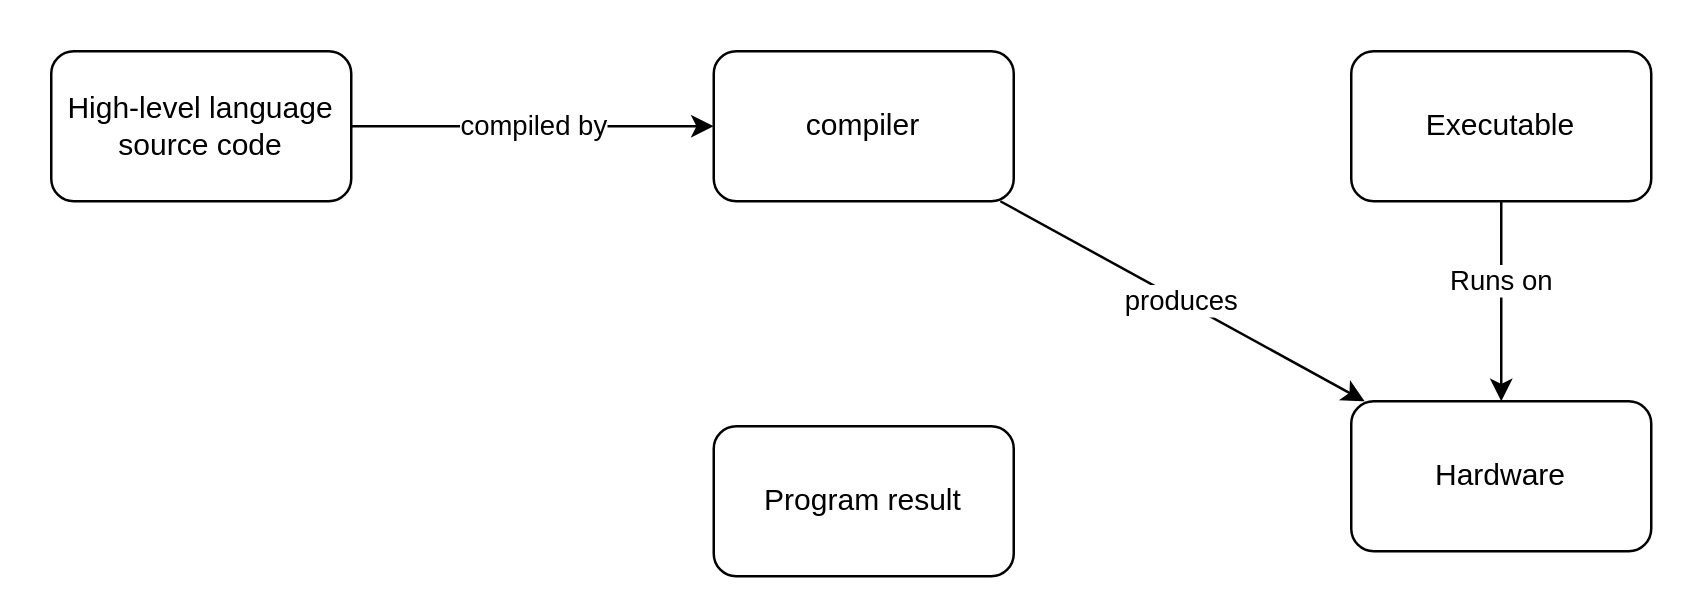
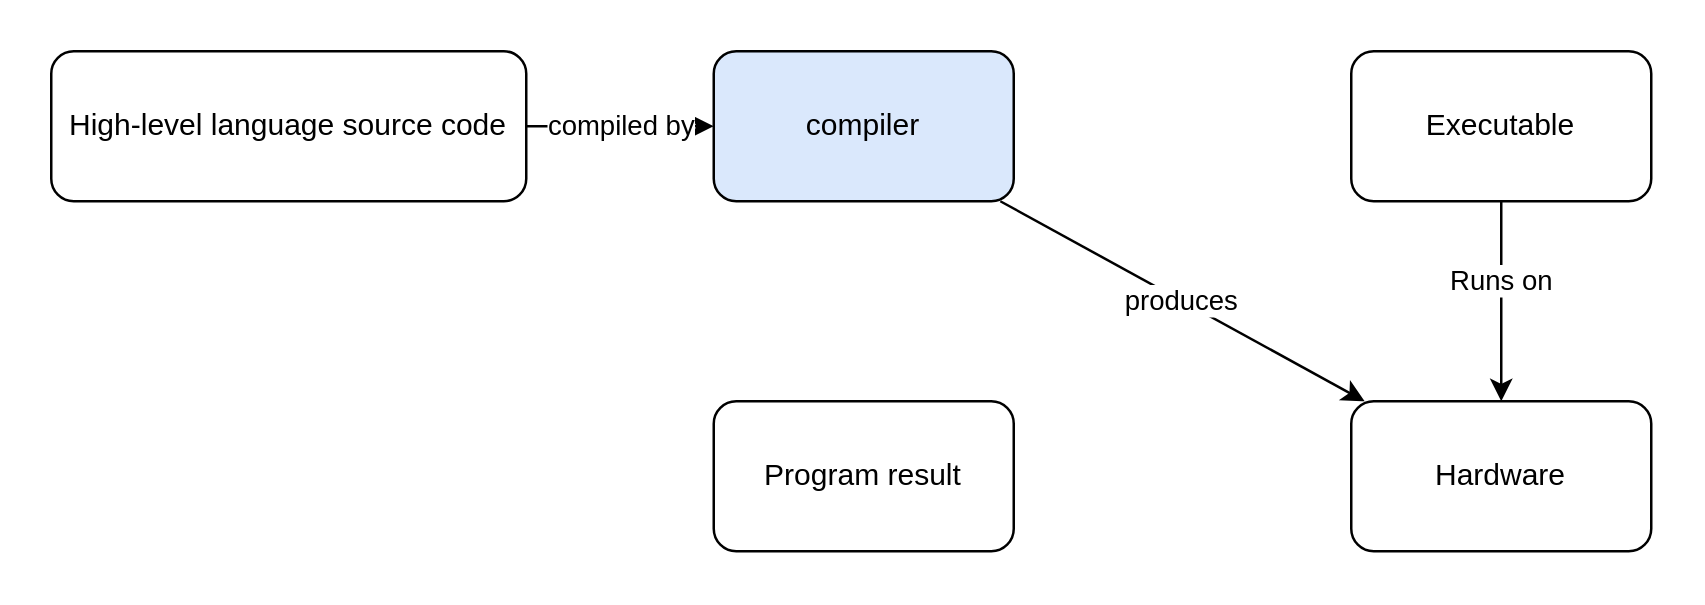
(201, 126) -> (289, 126)
(864, 126) -> (864, 126)
(864, 501) -> (864, 476)
